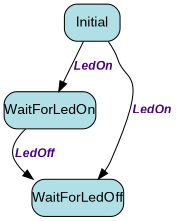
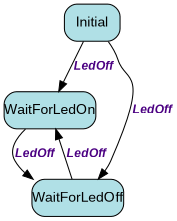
(94, 66) -> (94, 66)
(153, 110) -> (153, 110)
none -> (66, 159)
